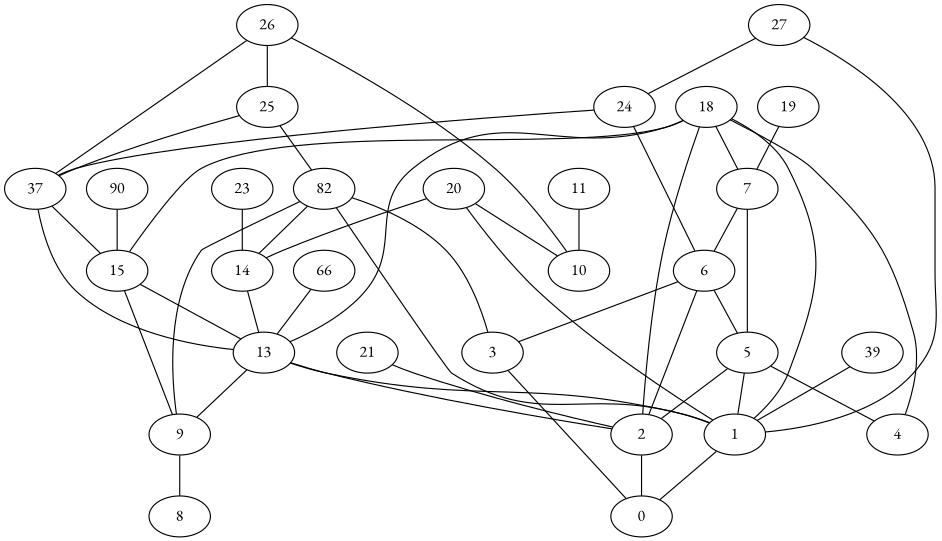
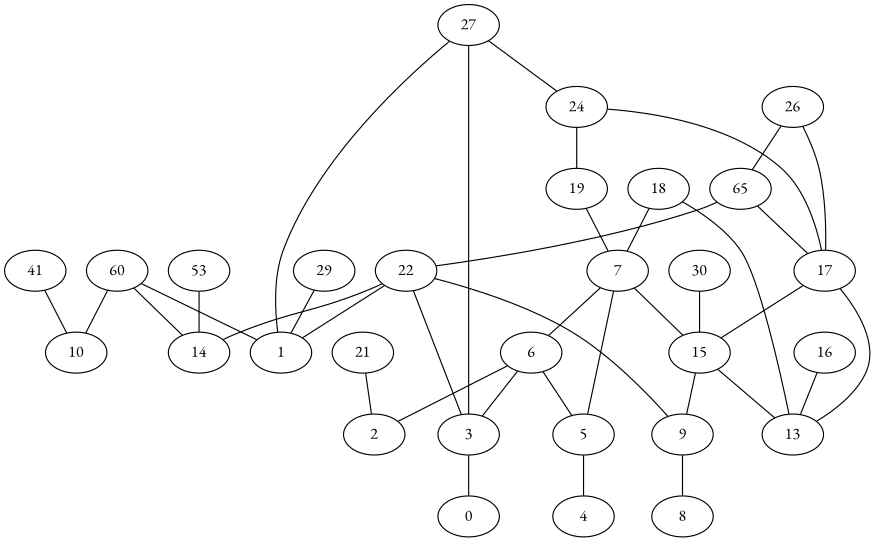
(267, 107) -> (741, 189)
(450, 133) -> none
(386, 141) -> (658, 312)
(35, 189) -> (825, 271)
(117, 189) -> (700, 271)
(242, 189) -> (199, 271)
(324, 189) -> (406, 271)
(454, 189) -> (117, 271)
(579, 189) -> (35, 271)
(664, 189) -> (577, 148)
none -> (469, 230)
(874, 237) -> none
(815, 261) -> none
(660, 268) -> none
(324, 271) -> (825, 353)
(253, 312) -> none
(872, 353) -> (324, 271)
(511, 392) -> none
(741, 393) -> none
(222, 394) -> none
(694, 394) -> none
(450, 400) -> none
(642, 476) -> none
(688, 476) -> none
